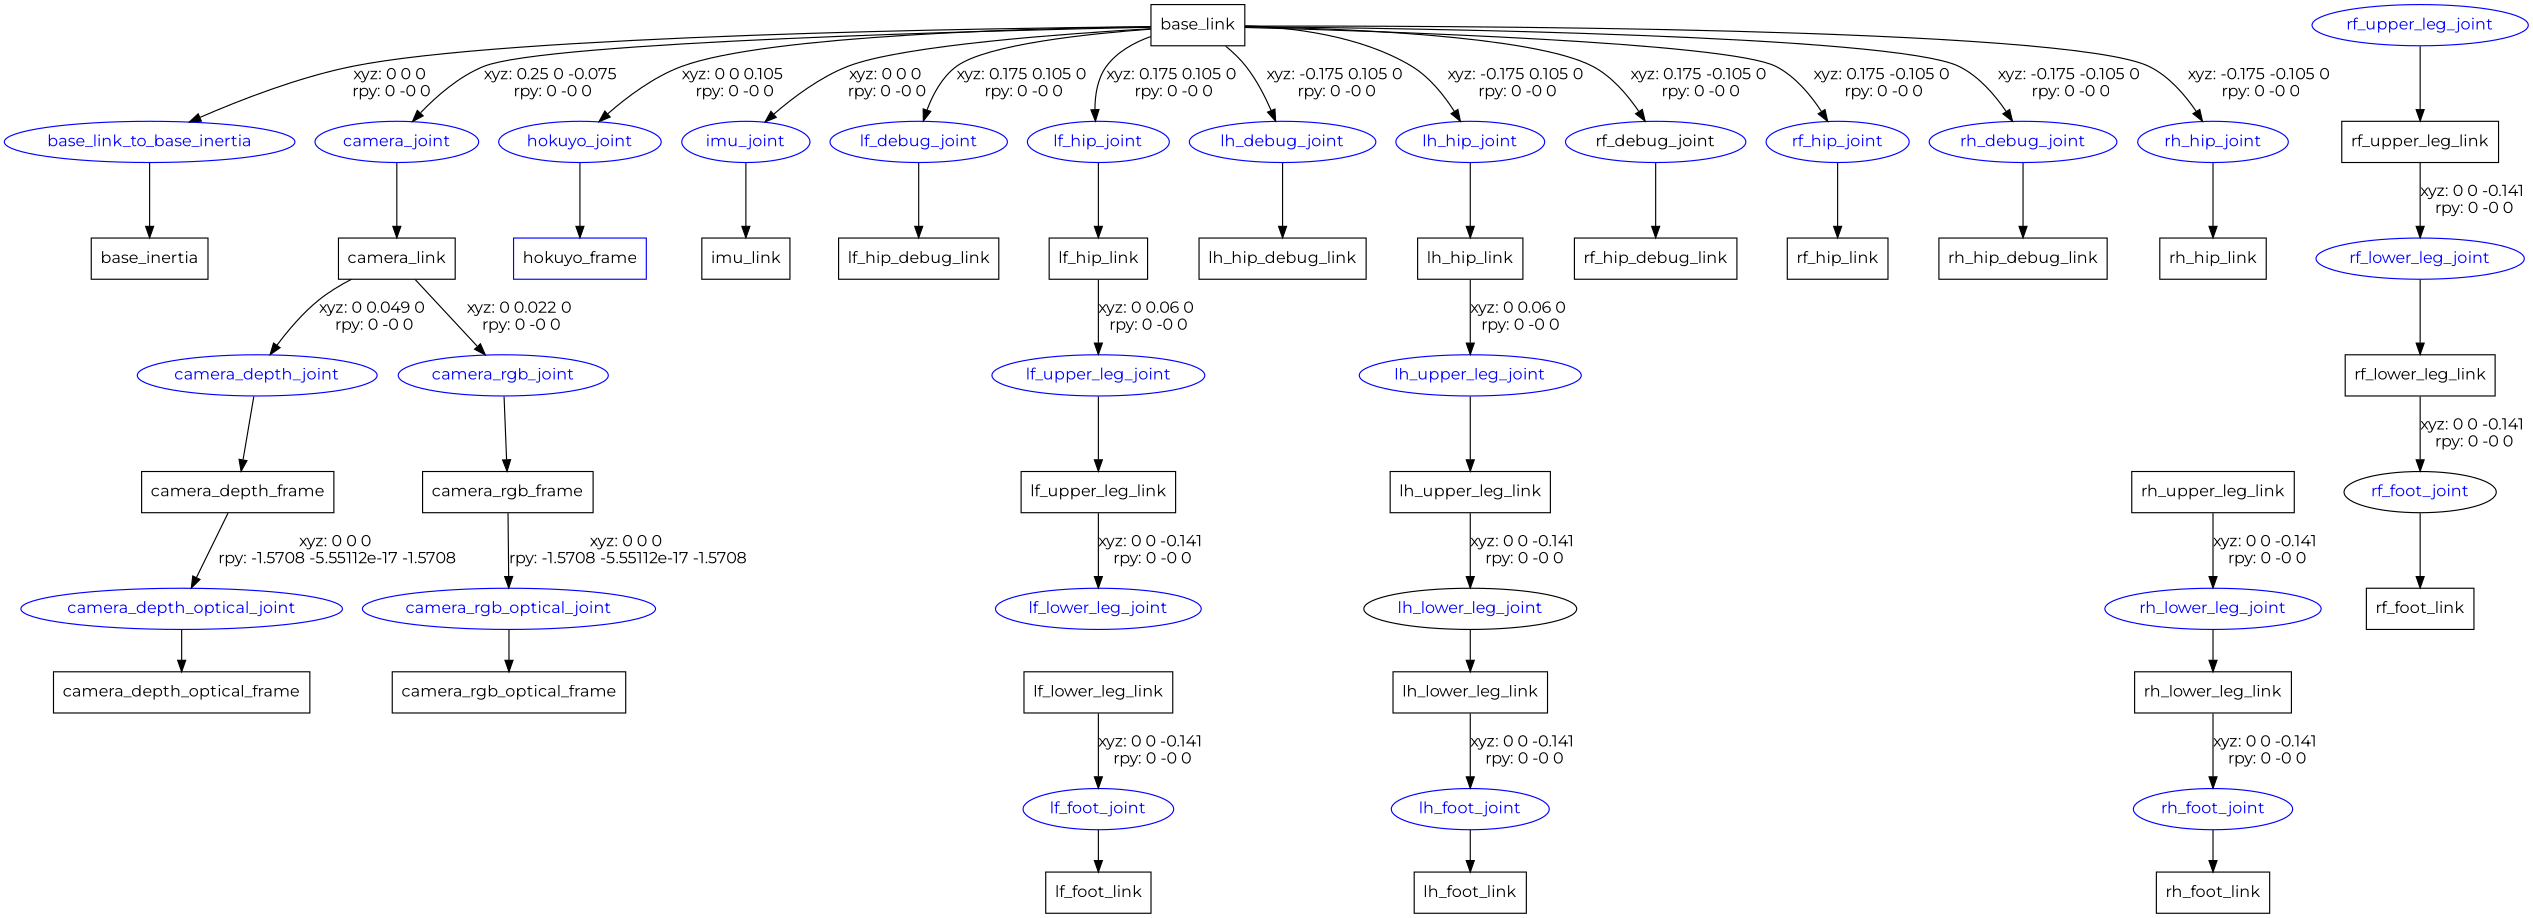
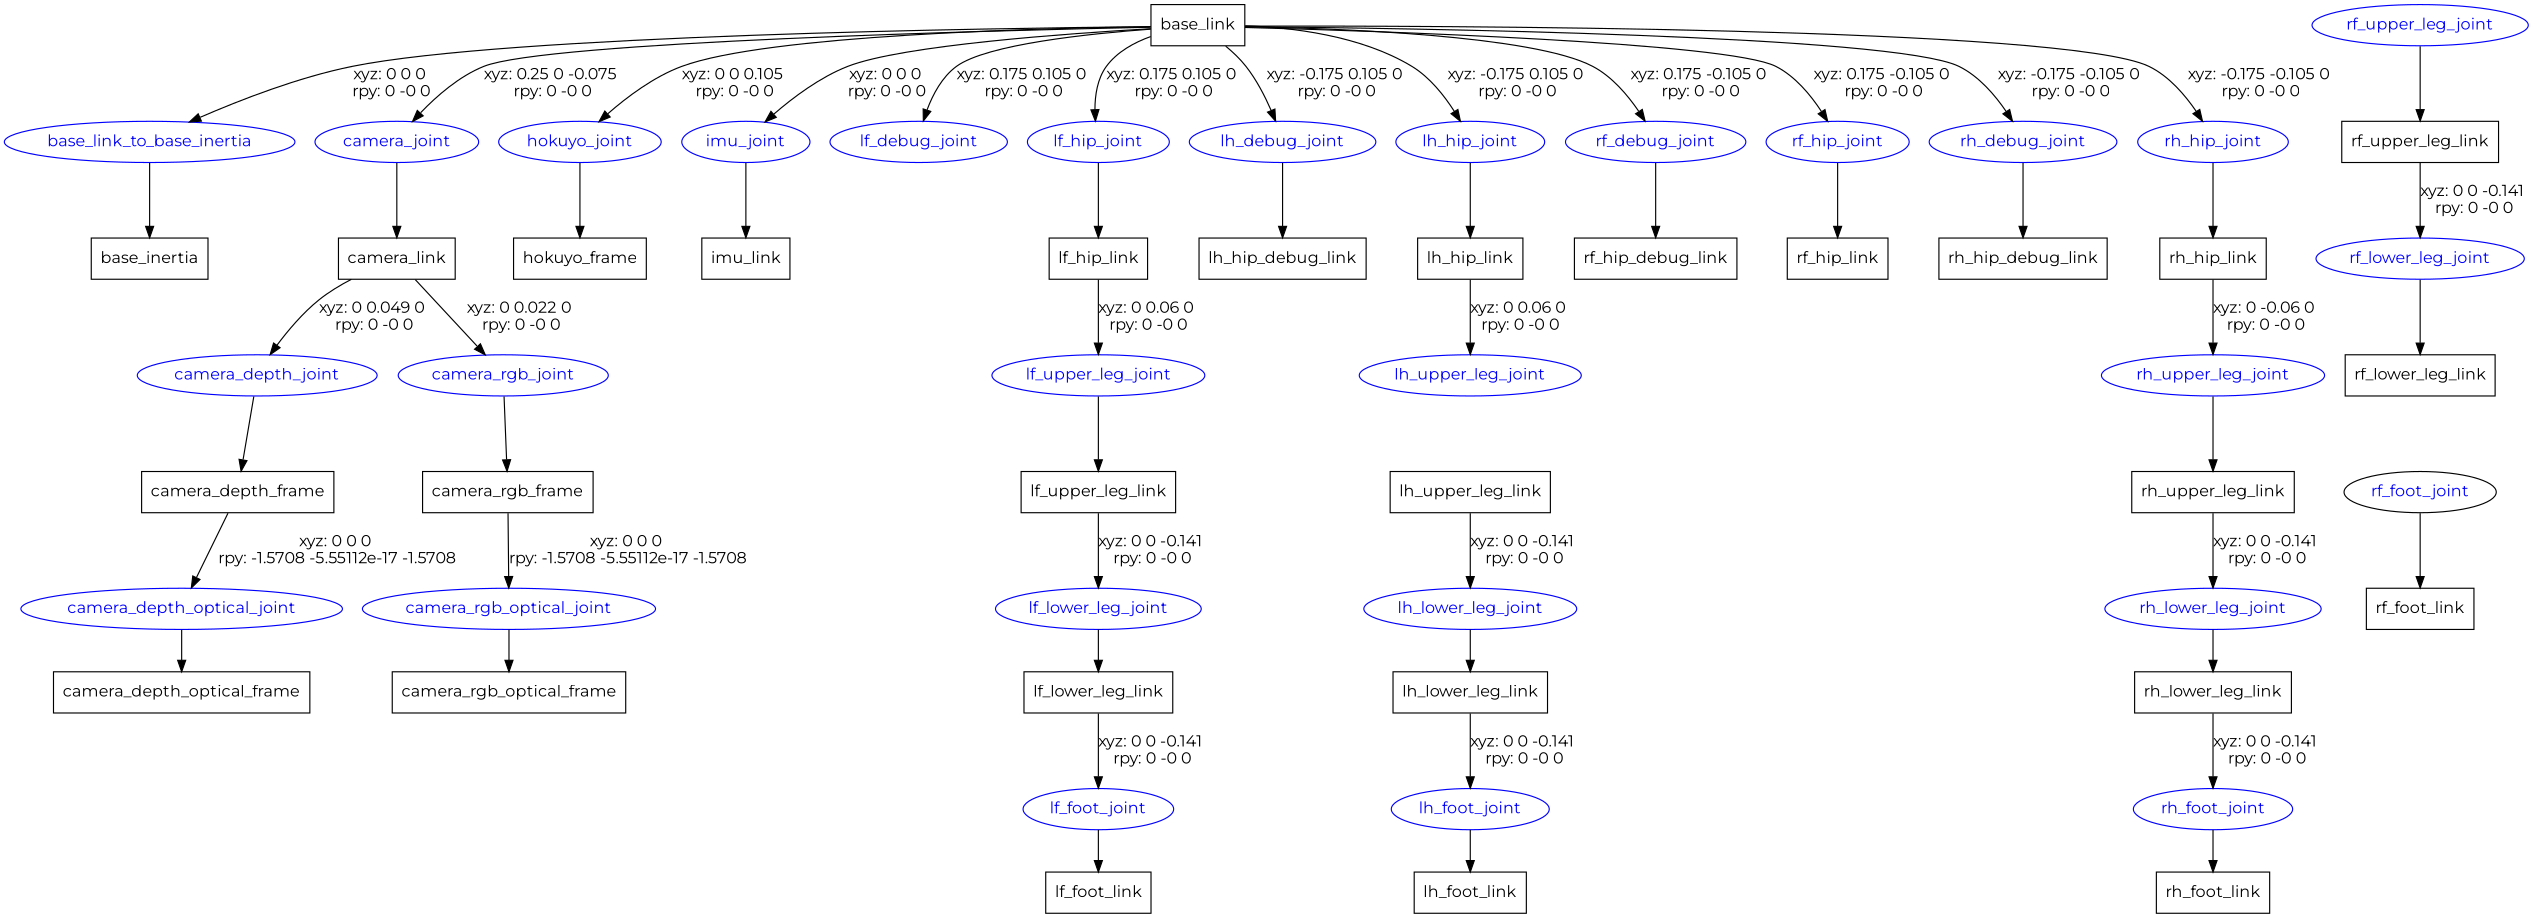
(1656, 142) -> (1656, 142)
(580, 259) -> (580, 259)
(919, 259) -> none
none -> (2213, 375)
(1470, 428) -> none
(2420, 428) -> none
(1470, 609) -> (1470, 609)
none -> (1098, 645)
